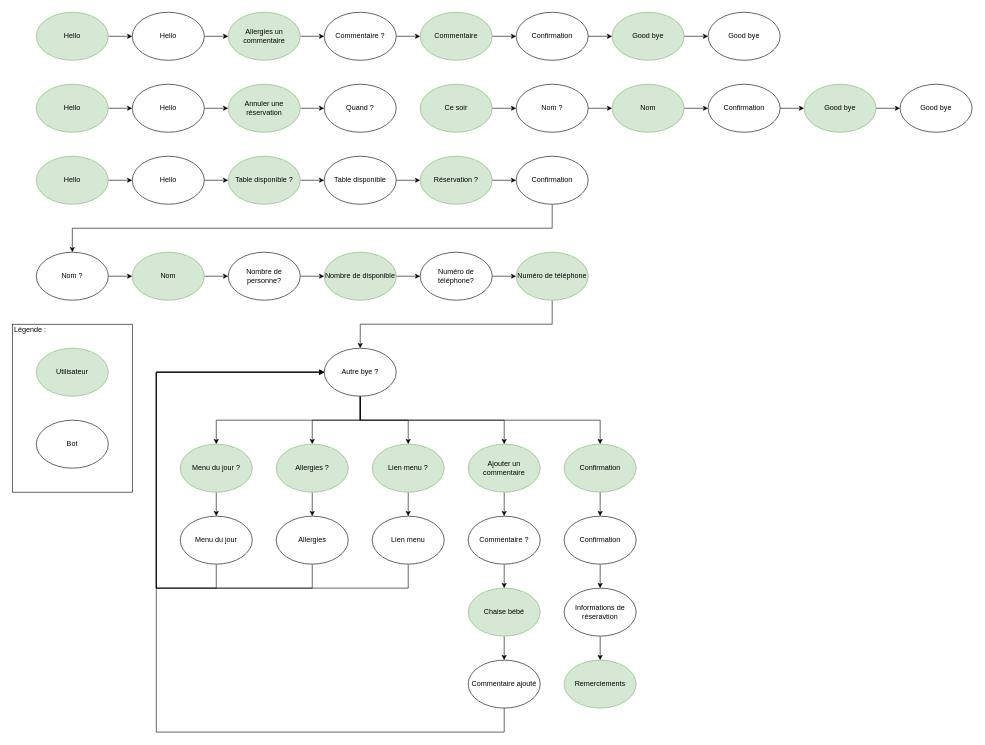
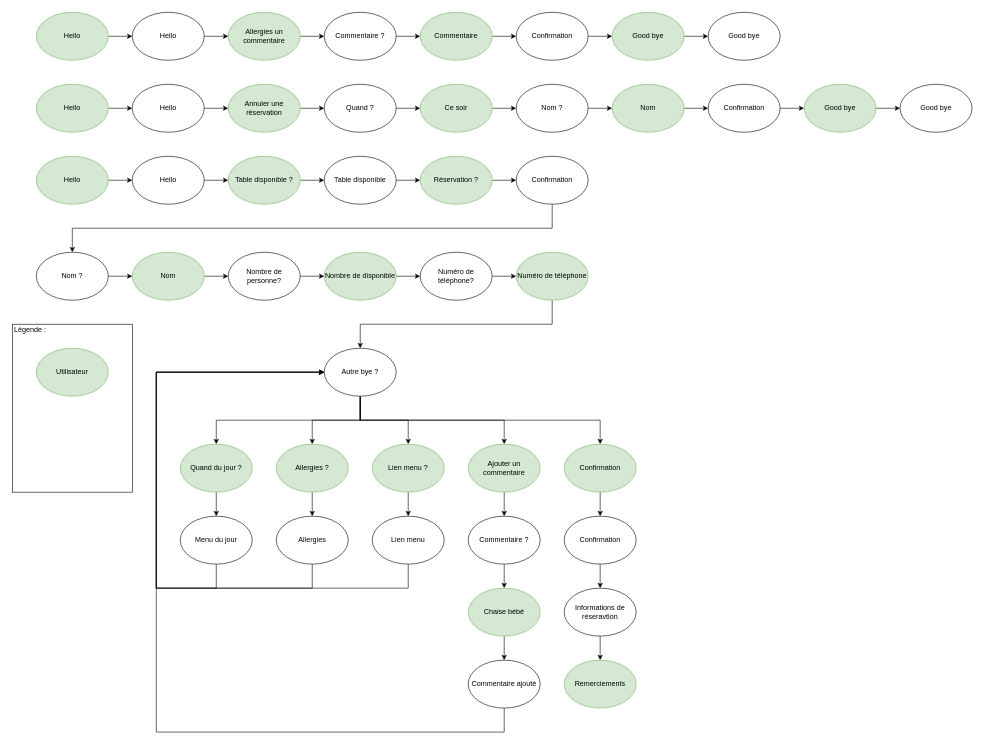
none -> (414, 108)
(72, 444) -> none
(216, 468) -> (216, 468)
